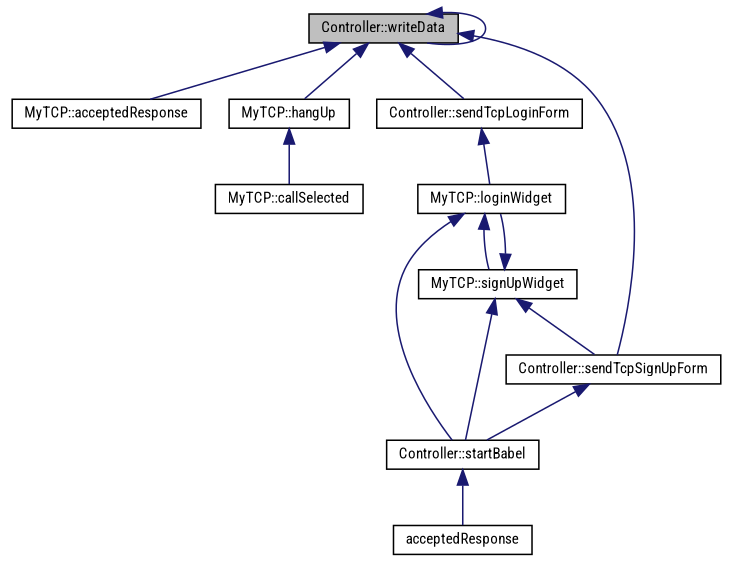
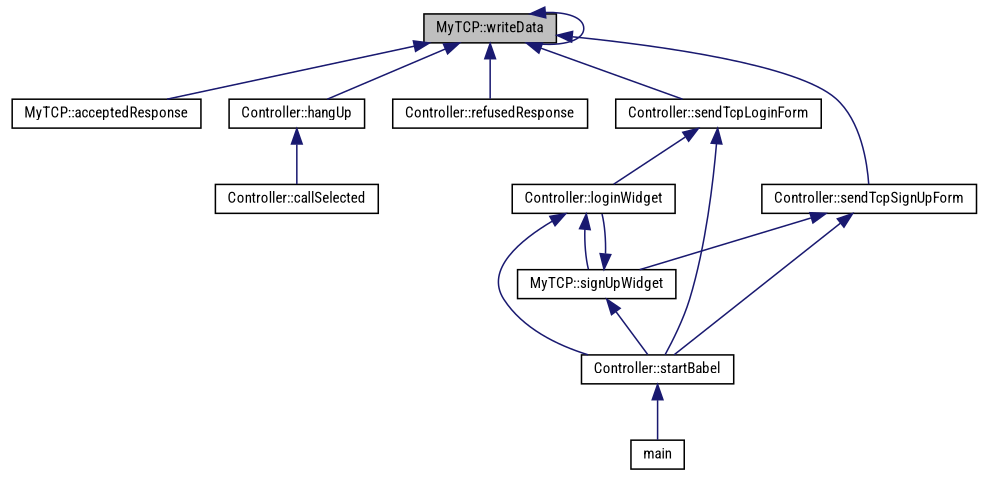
(384, 28) -> (490, 28)
(289, 114) -> (297, 114)
none -> (490, 114)
(289, 199) -> (297, 199)
(492, 199) -> (594, 199)
none -> (699, 263)
(562, 331) -> (725, 244)
(463, 540) -> (658, 455)
